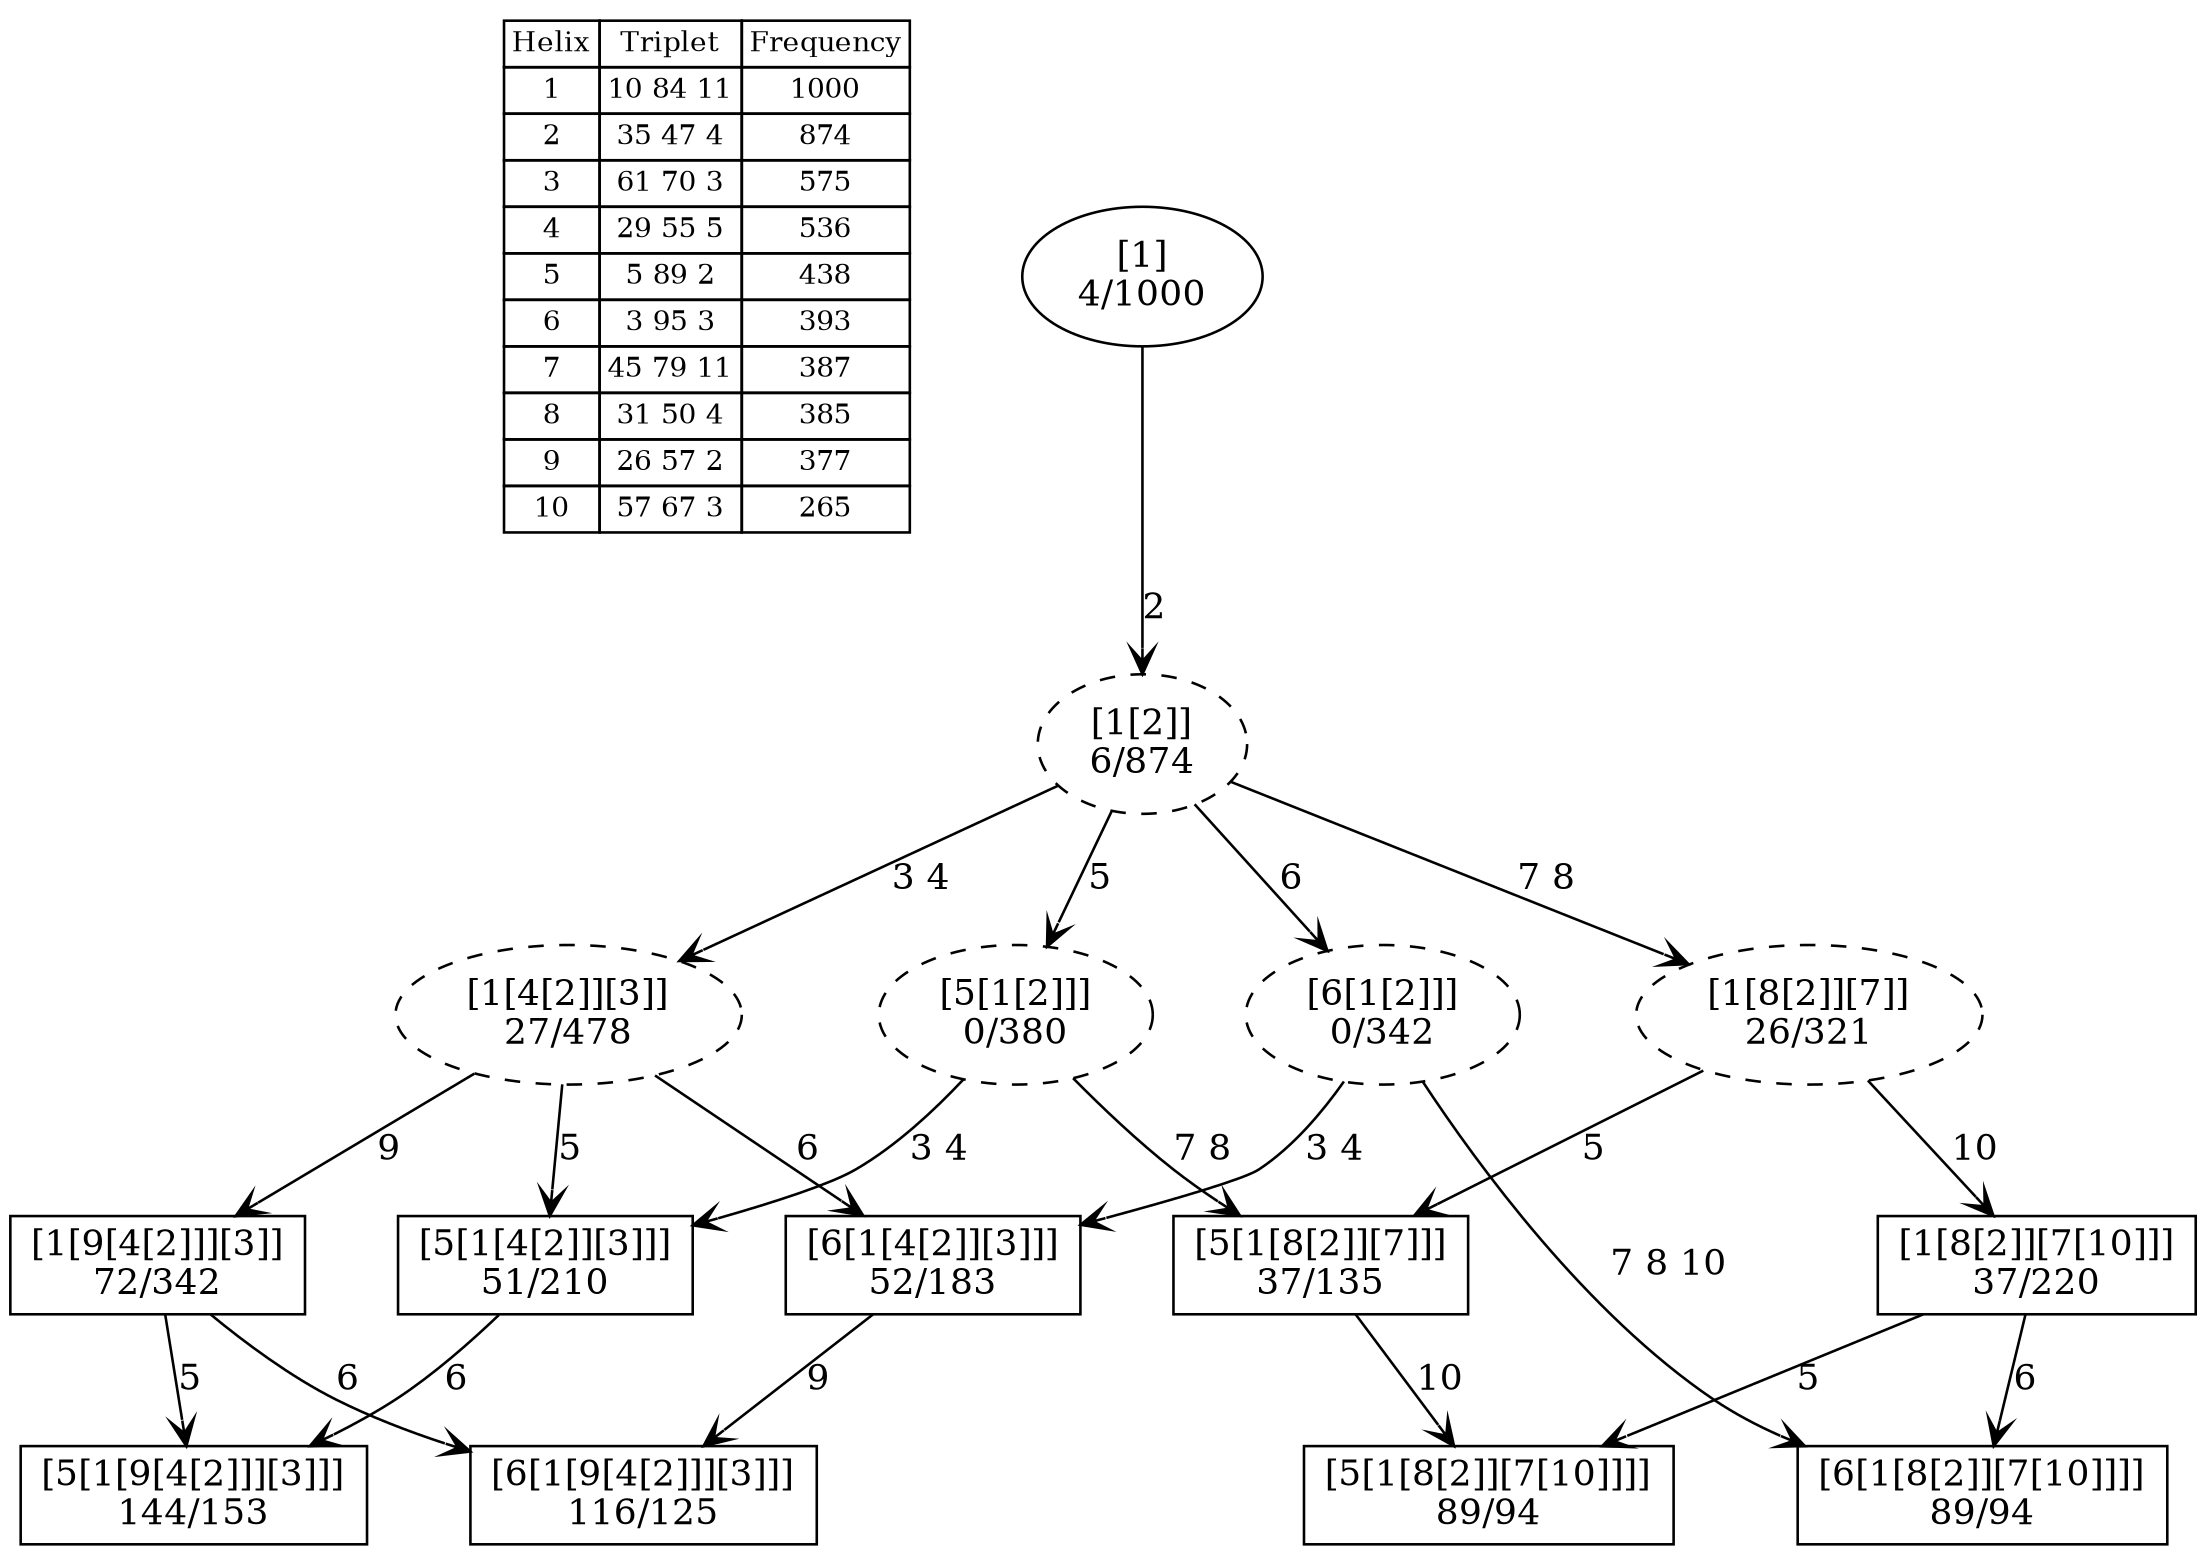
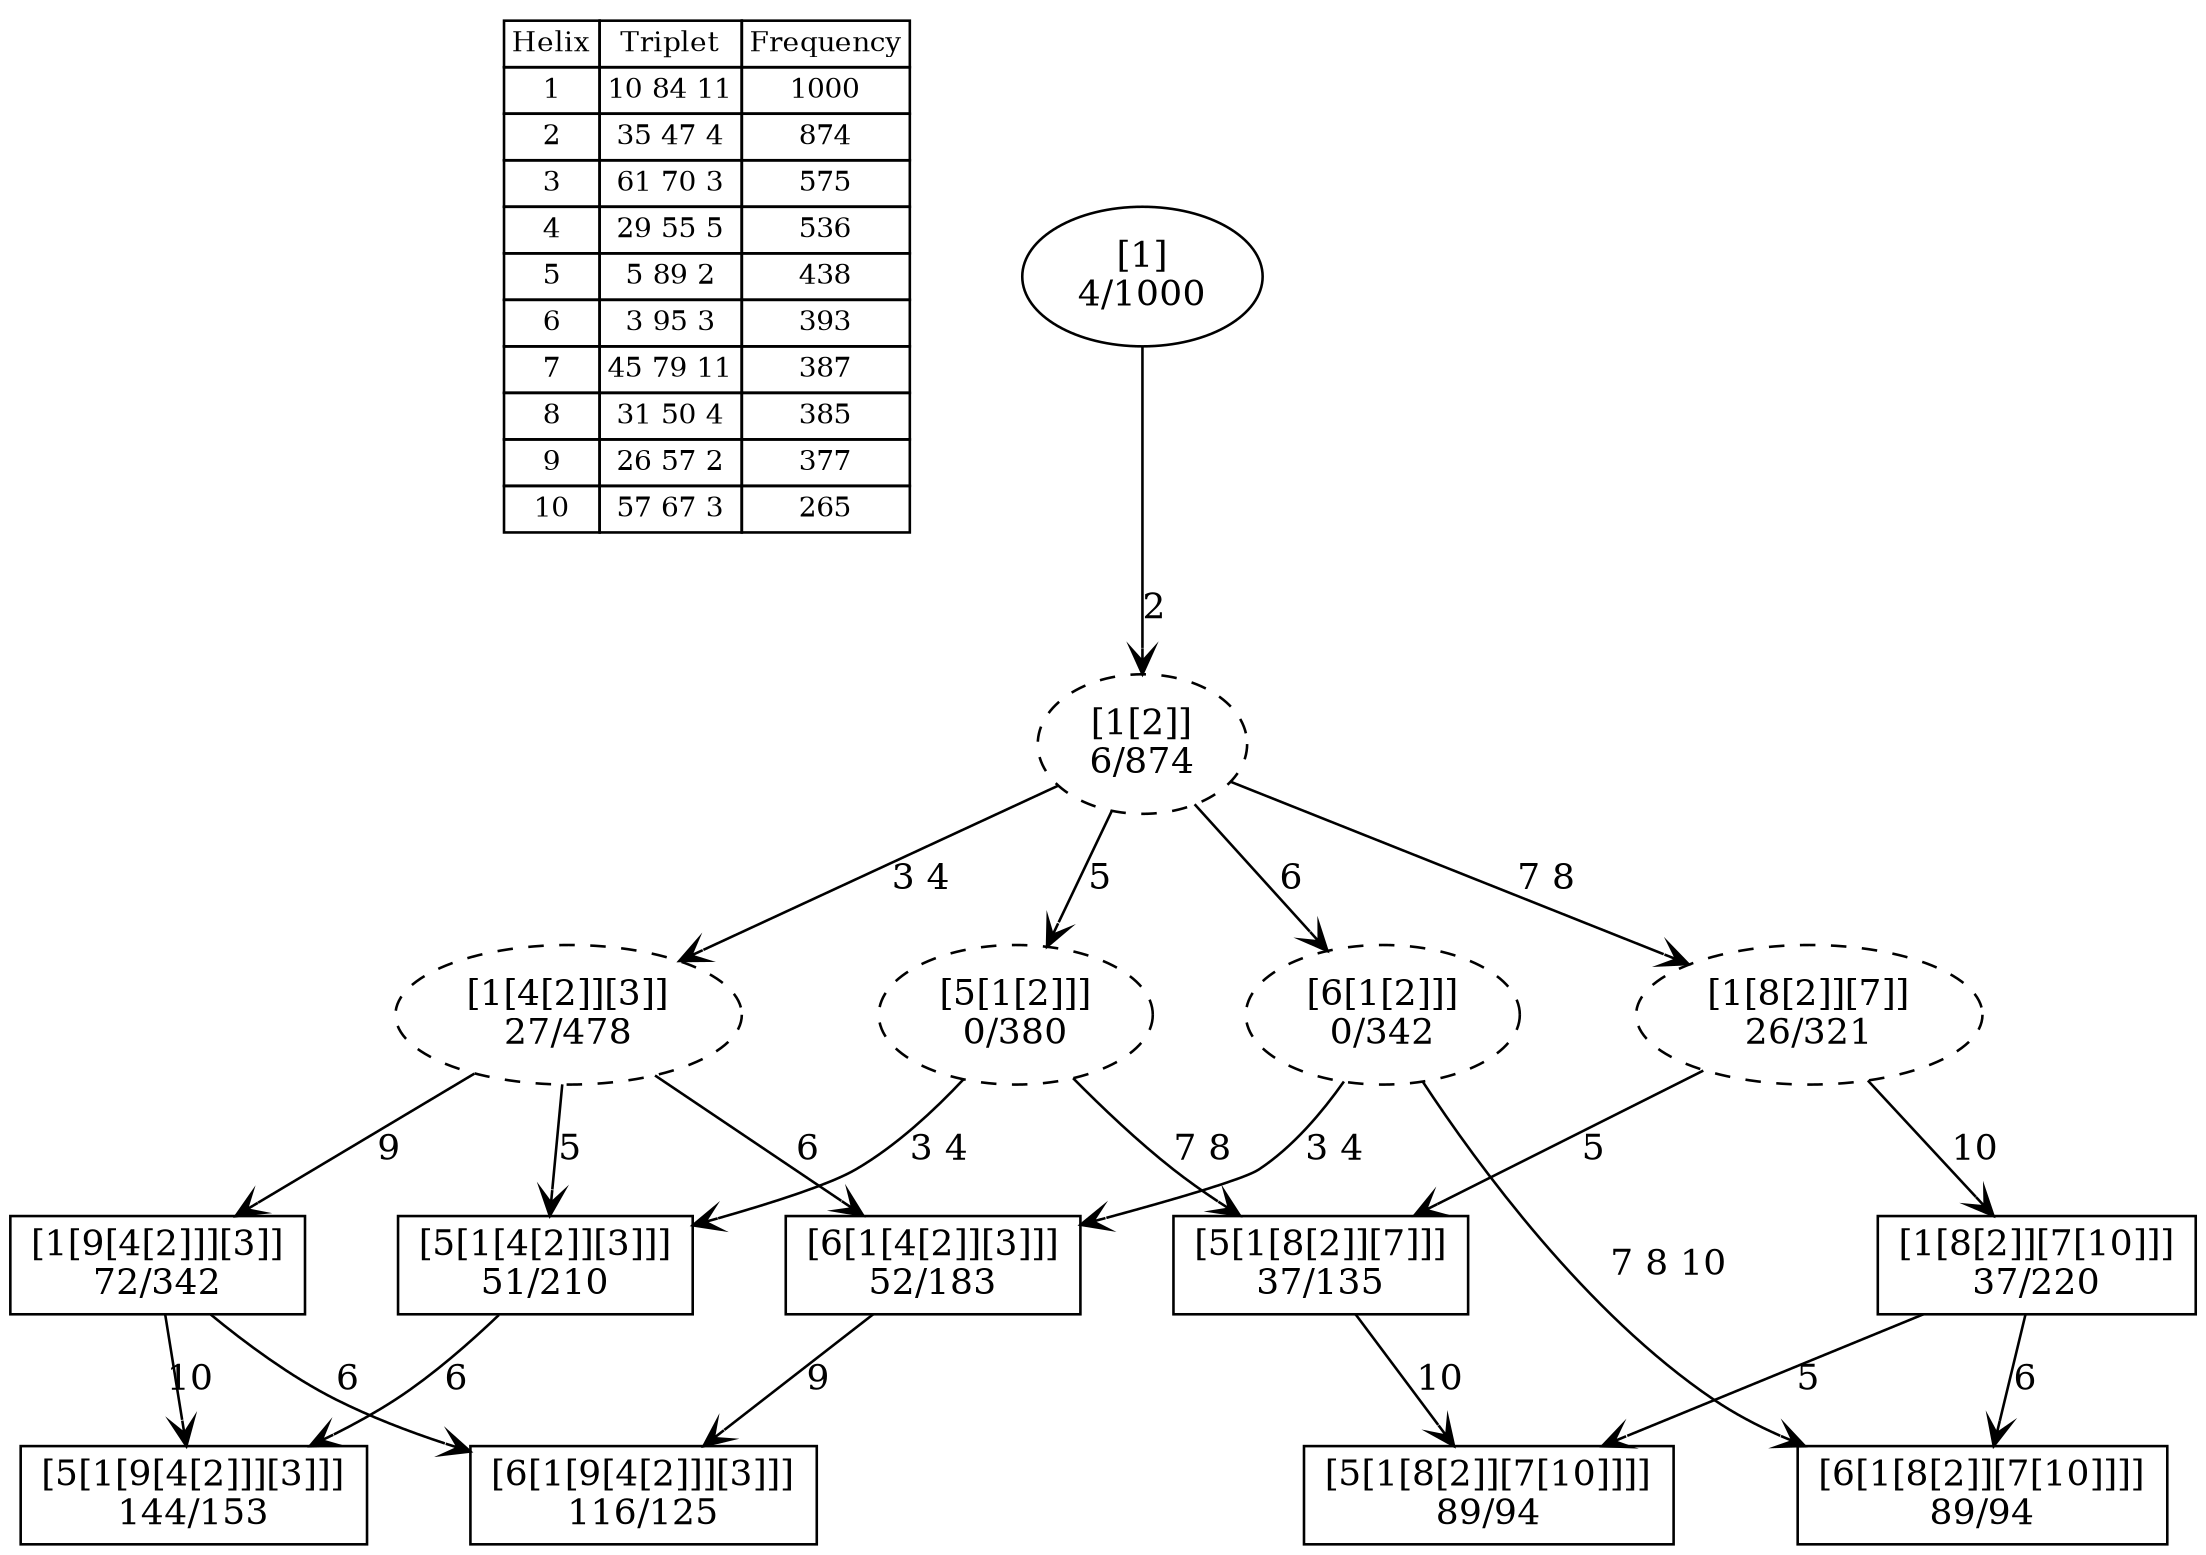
(196, 1380) -> (196, 1380)
